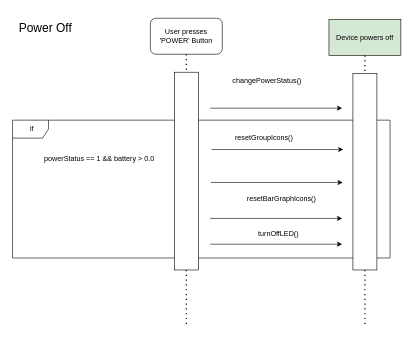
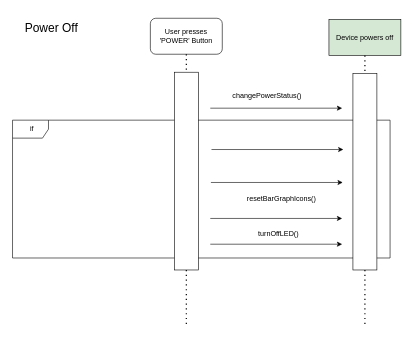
(45, 27) -> (51, 27)
(267, 81) -> (267, 96)
(264, 138) -> none
(99, 159) -> none
